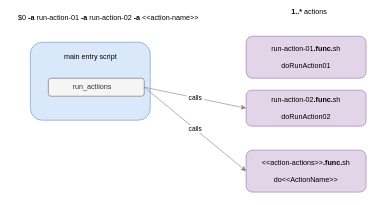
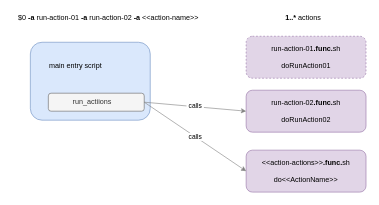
(309, 12) -> (303, 18)
(90, 57) -> (75, 66)
(306, 57) -> (306, 57)
(96, 87) -> (96, 102)
(306, 108) -> (306, 111)
